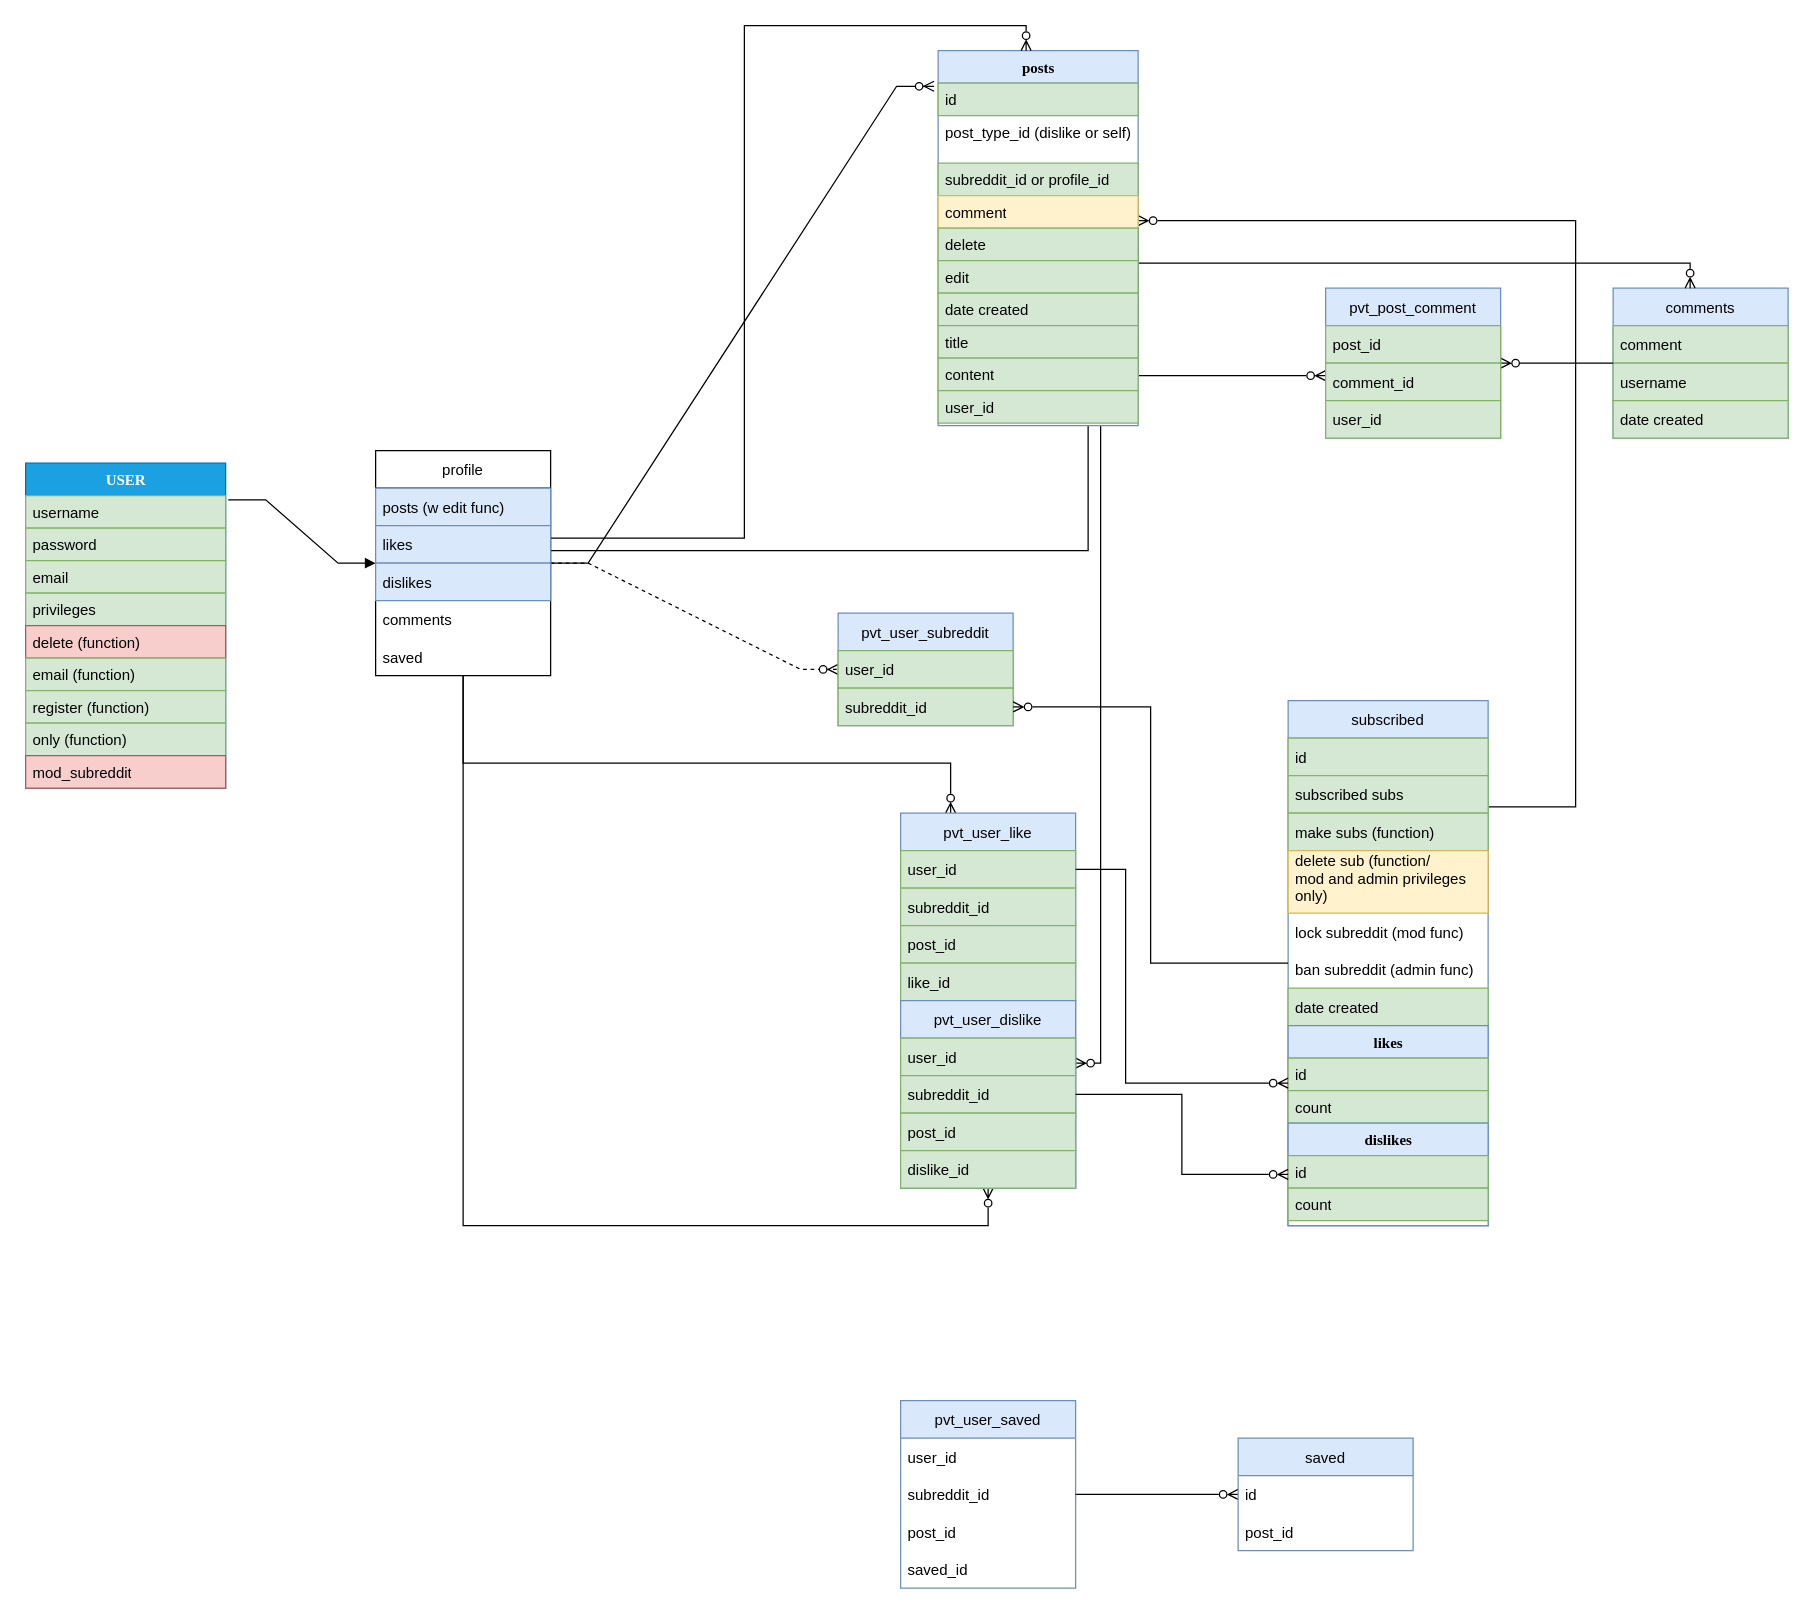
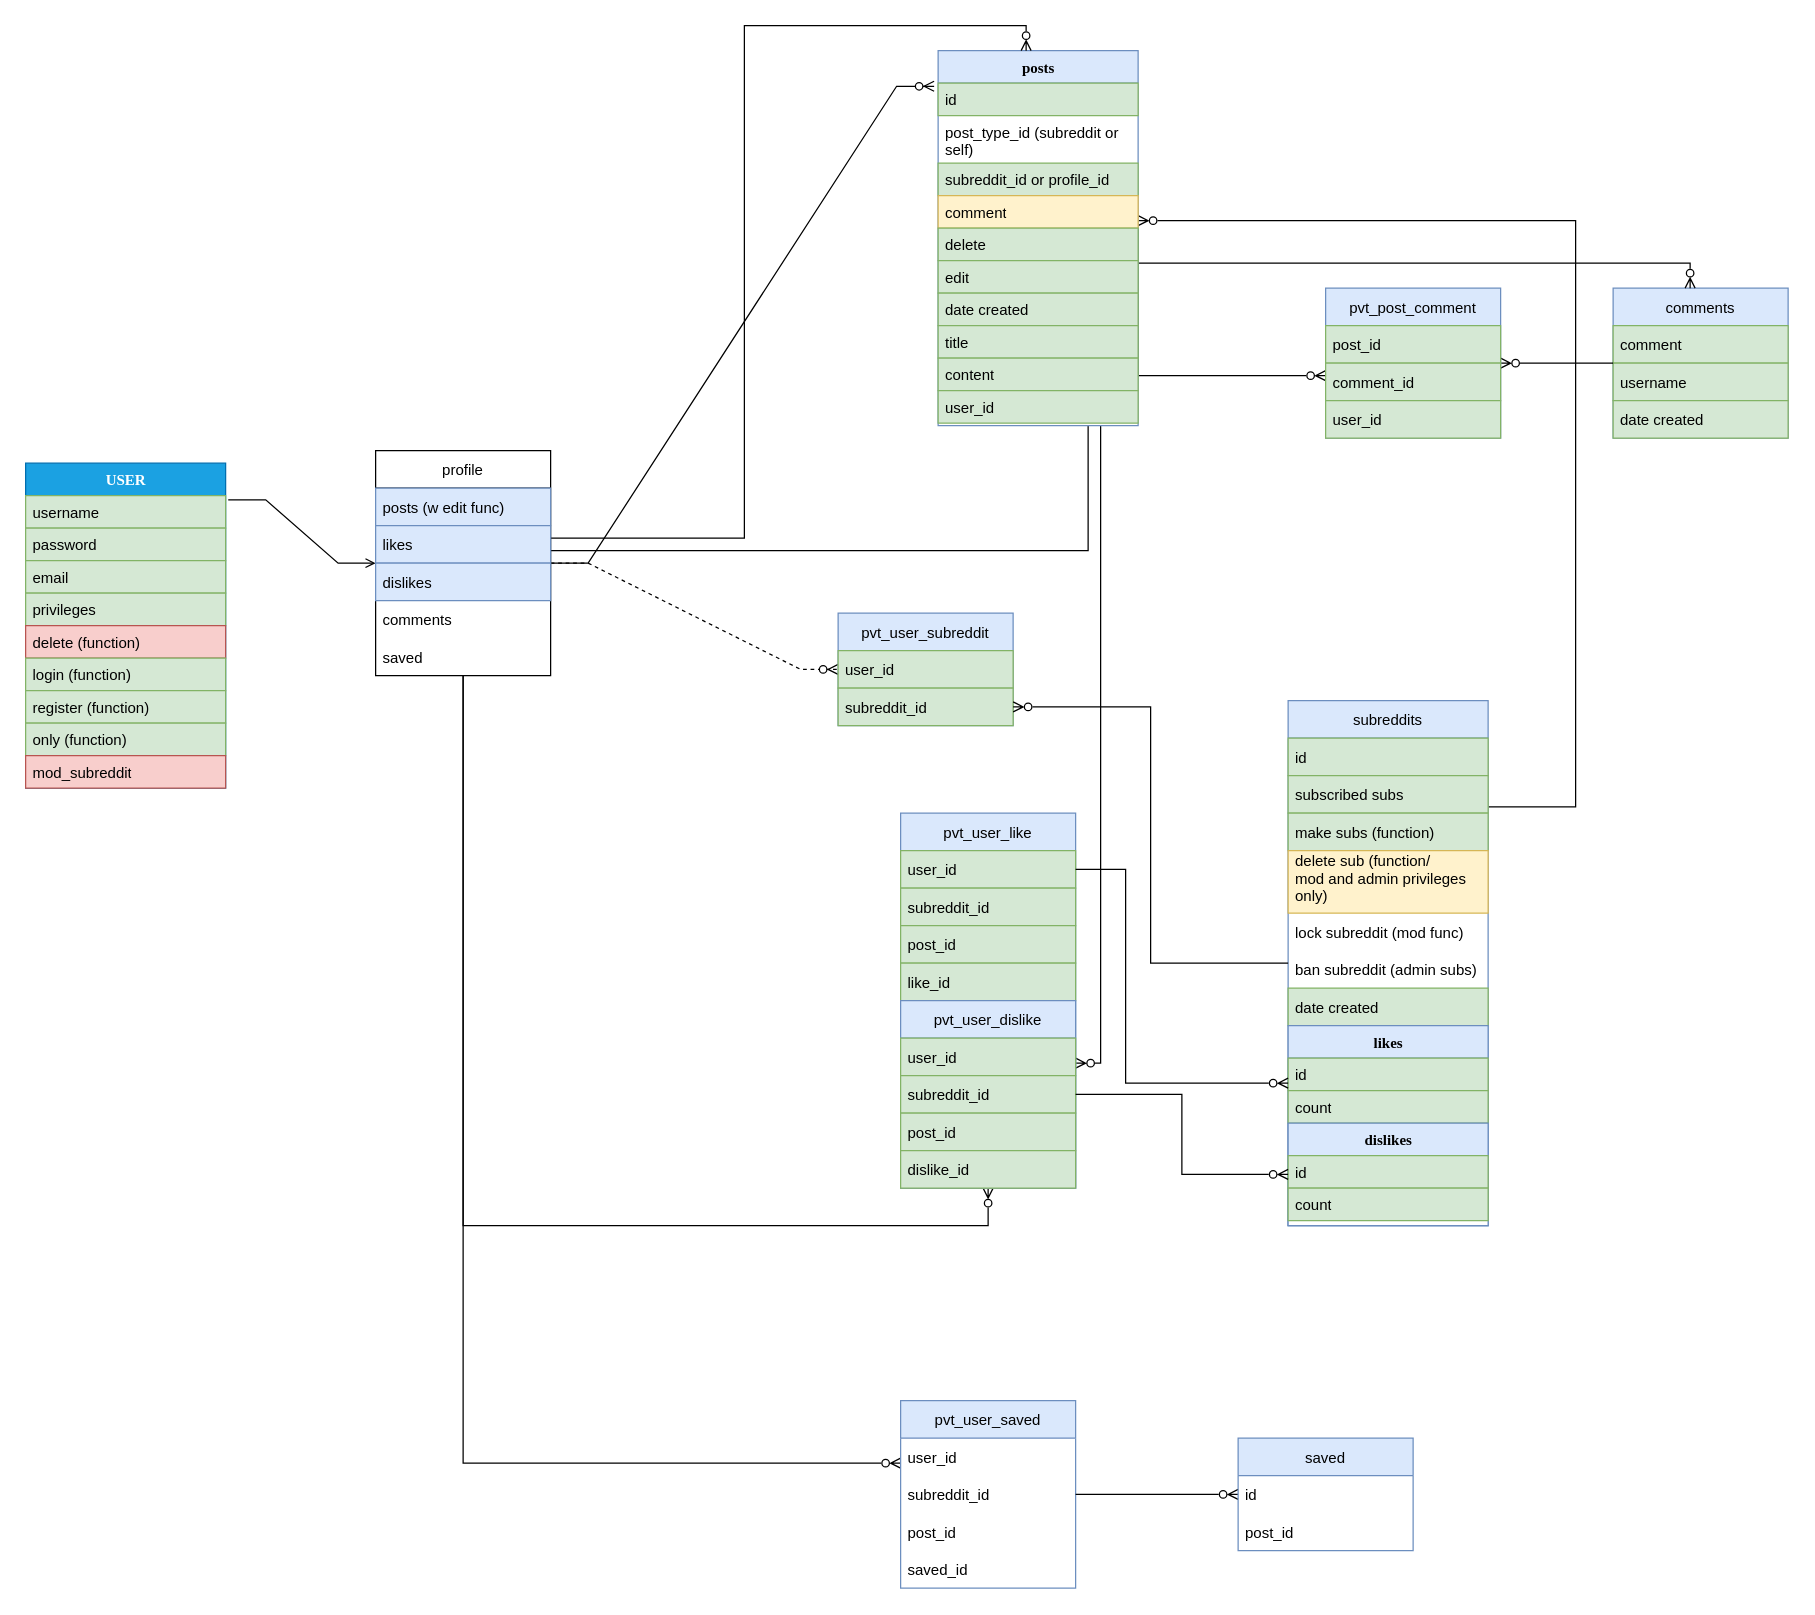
(1039, 142) -> (1039, 142)
(364, 563) -> (367, 563)
(93, 676) -> (93, 676)
(1388, 720) -> (1388, 720)
(723, 763) -> none
(1394, 970) -> (1394, 970)
none -> (554, 1463)
